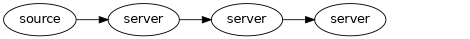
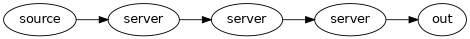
none -> (442, 20)
